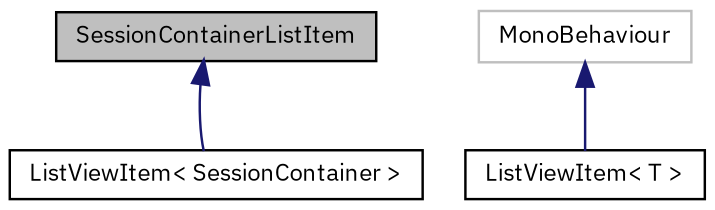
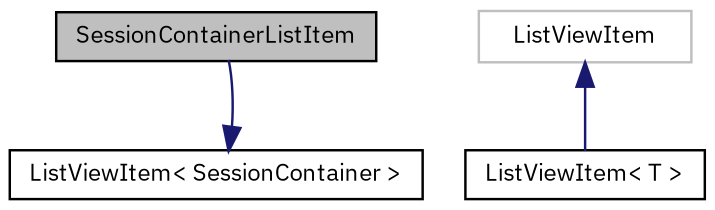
(585, 37) -> (585, 37)
(200, 118) -> (232, 93)
